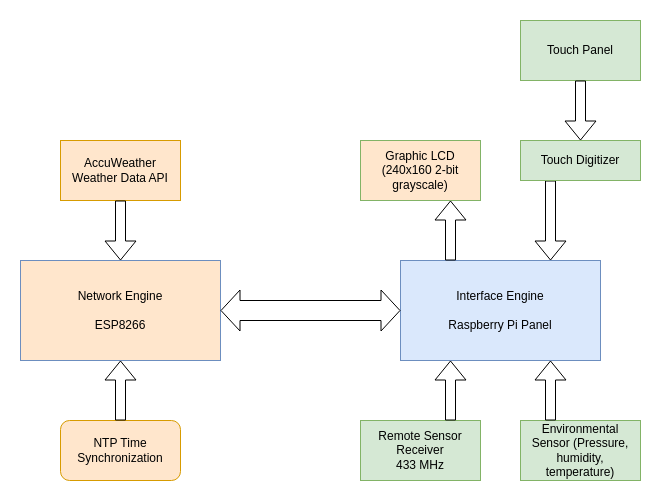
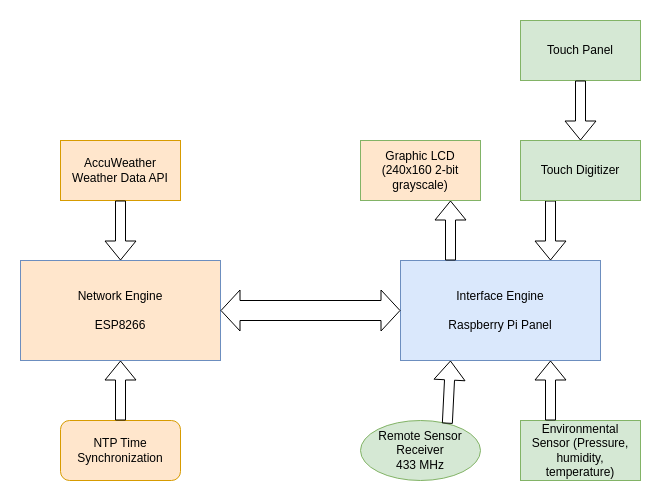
(581, 161) -> (581, 171)
(421, 451) -> (421, 451)
